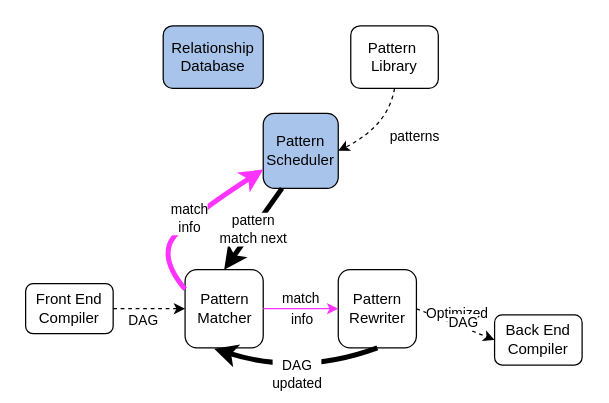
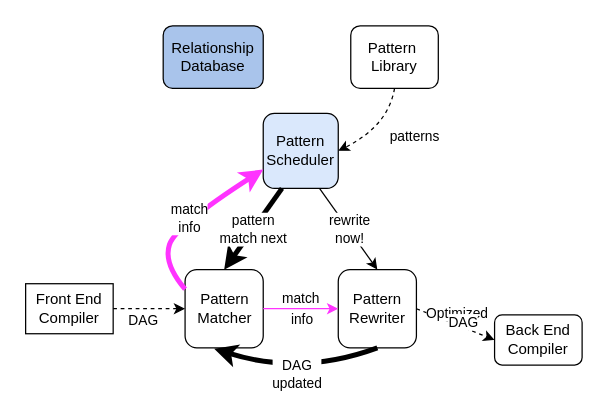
(301, 151) -> (301, 151)
none -> (333, 207)
(69, 308) -> (69, 308)
